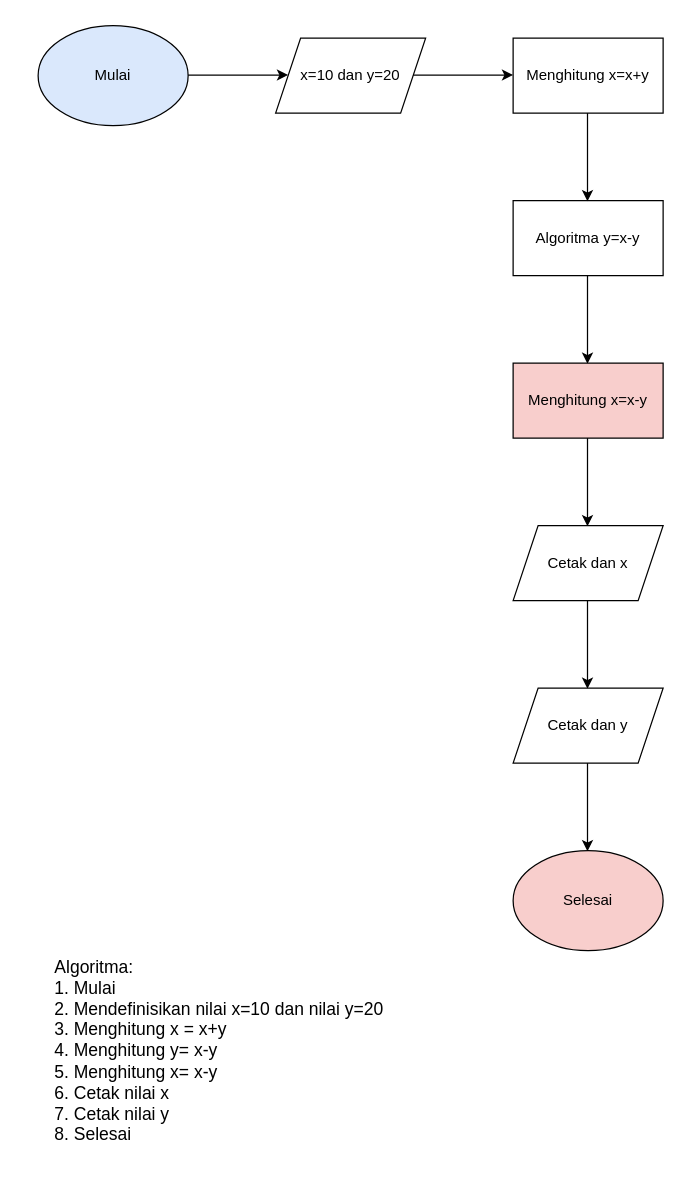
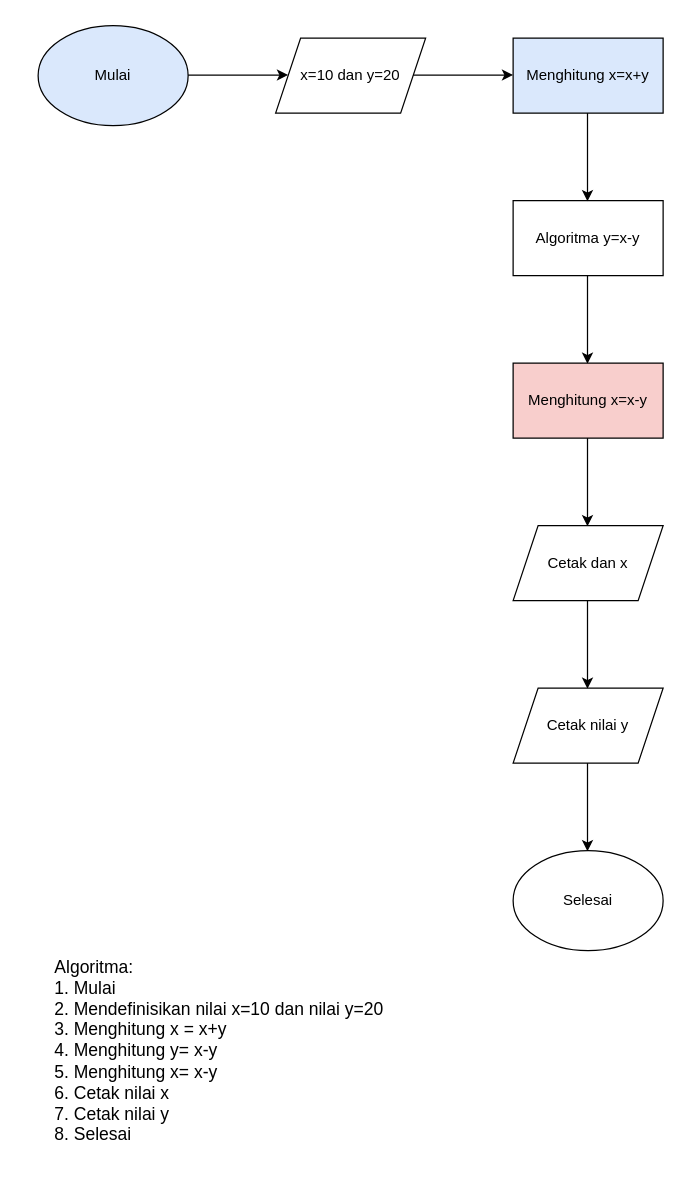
(588, 76) -> (588, 76)
(588, 726) -> (588, 726)
(588, 901) -> (588, 901)
